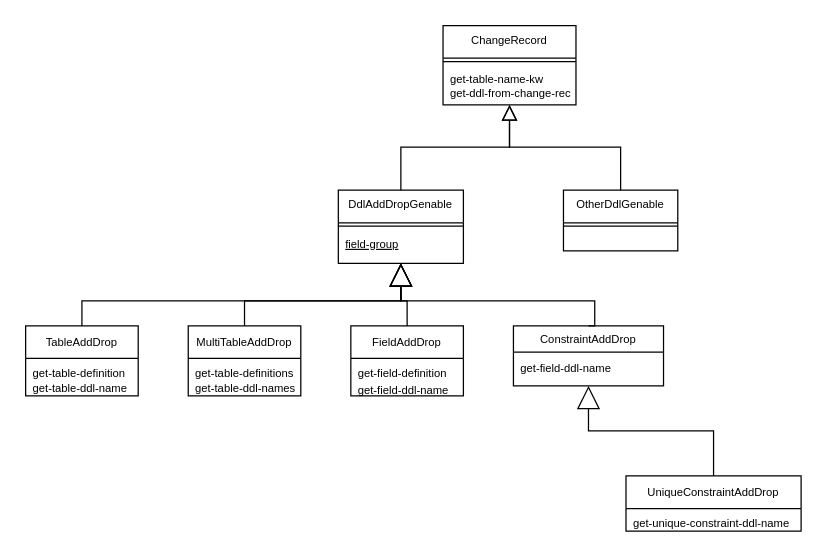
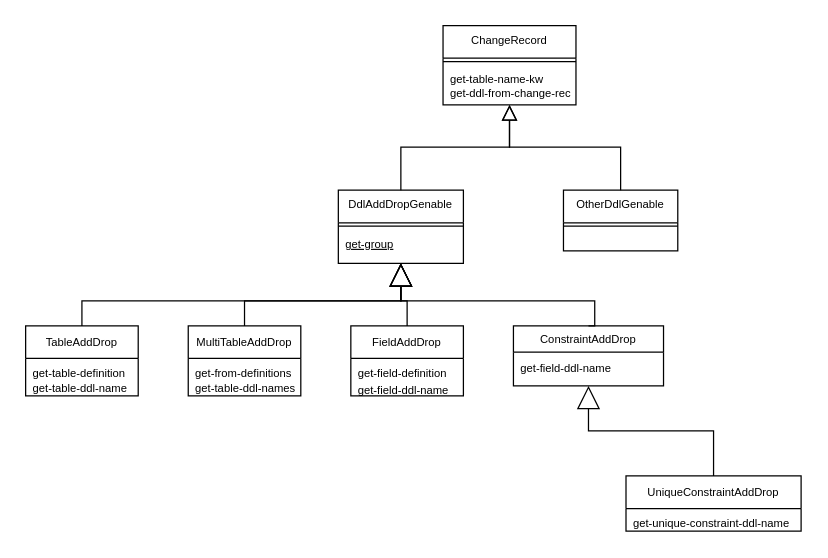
(377, 244) -> (373, 244)
(255, 373) -> (254, 373)
